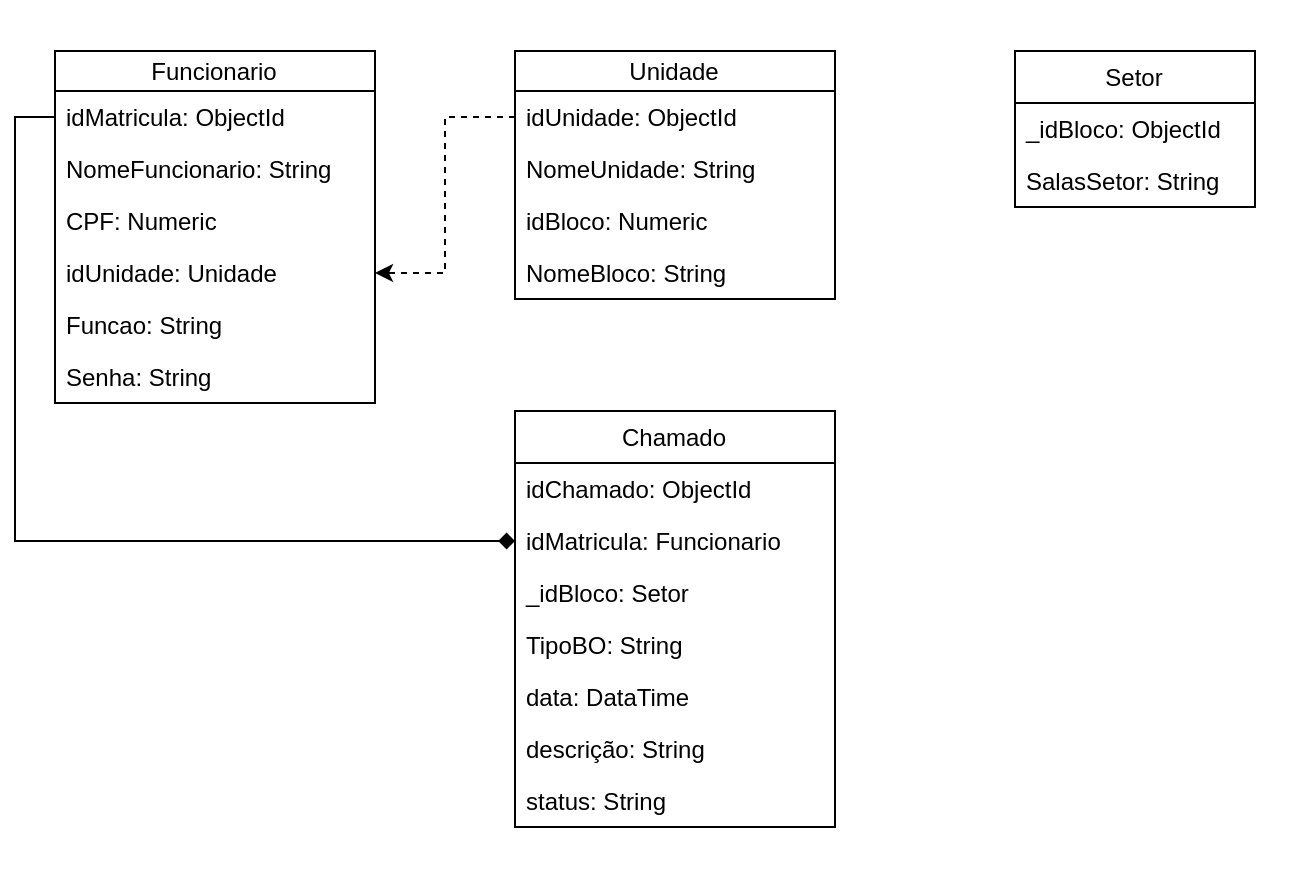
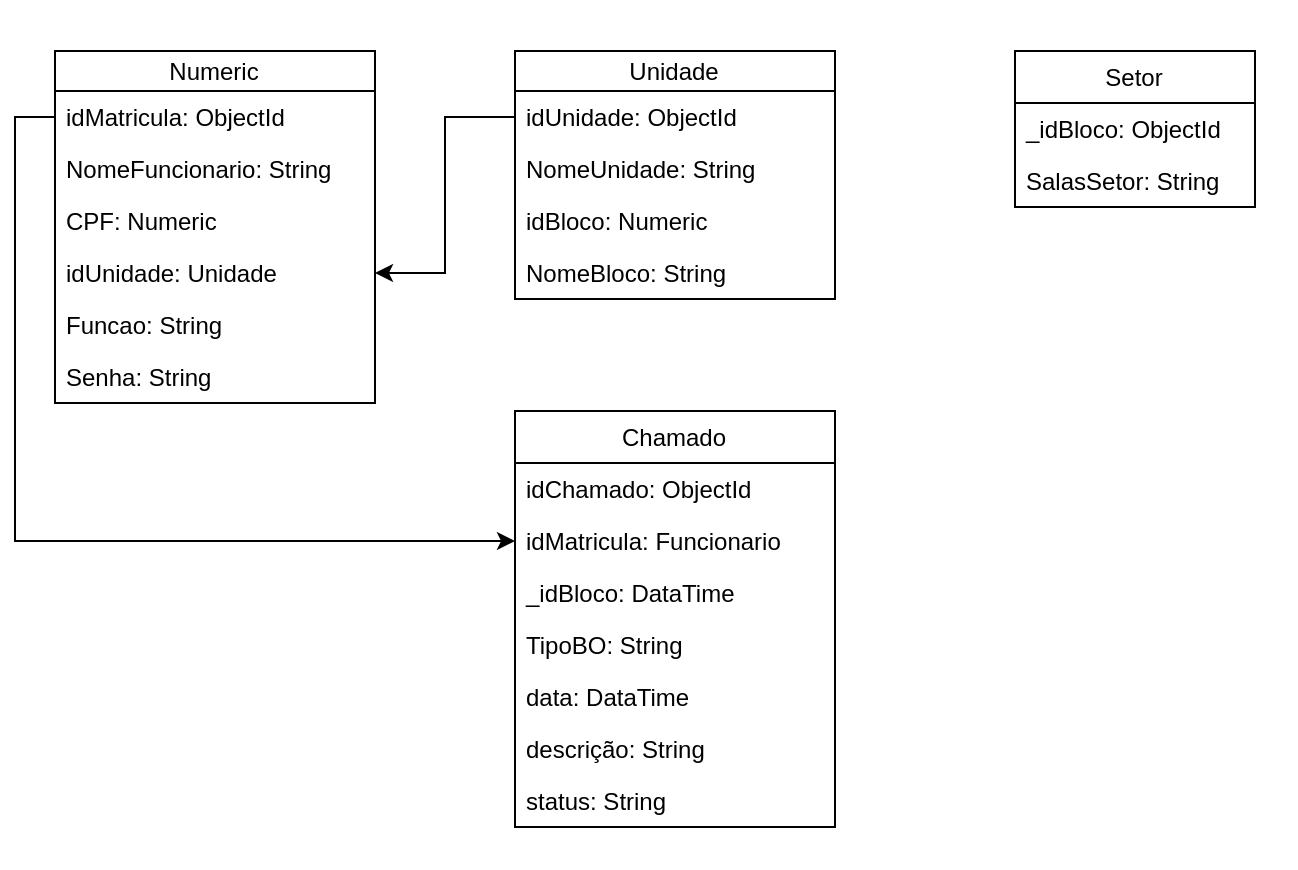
(214, 72) -> (214, 72)
(445, 188) -> (445, 188)
(498, 541) -> (499, 541)
(614, 594) -> (631, 594)
